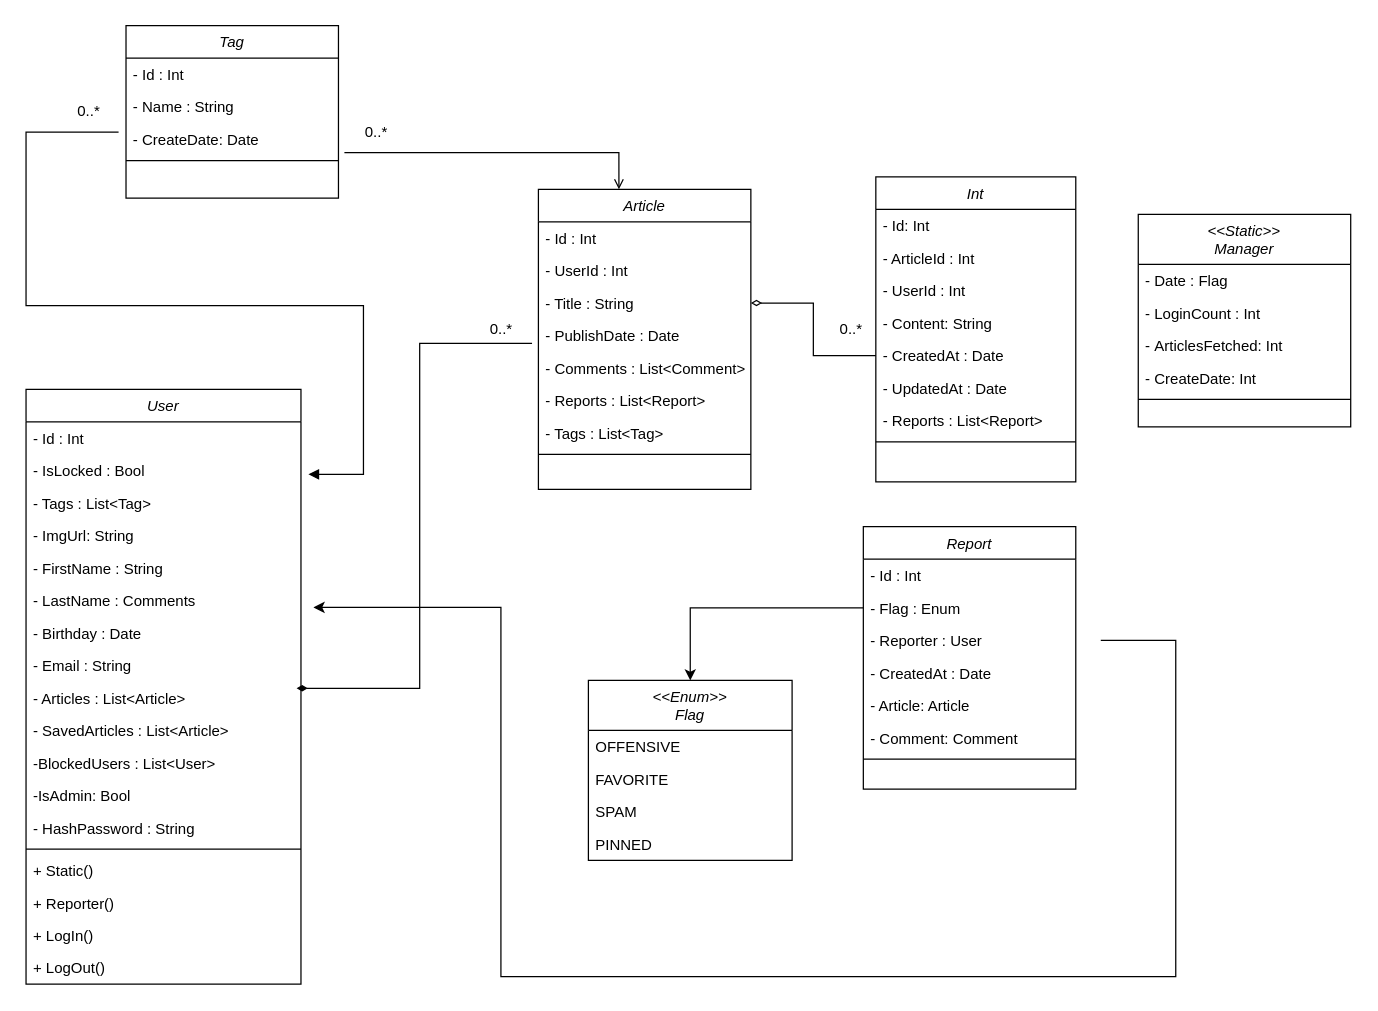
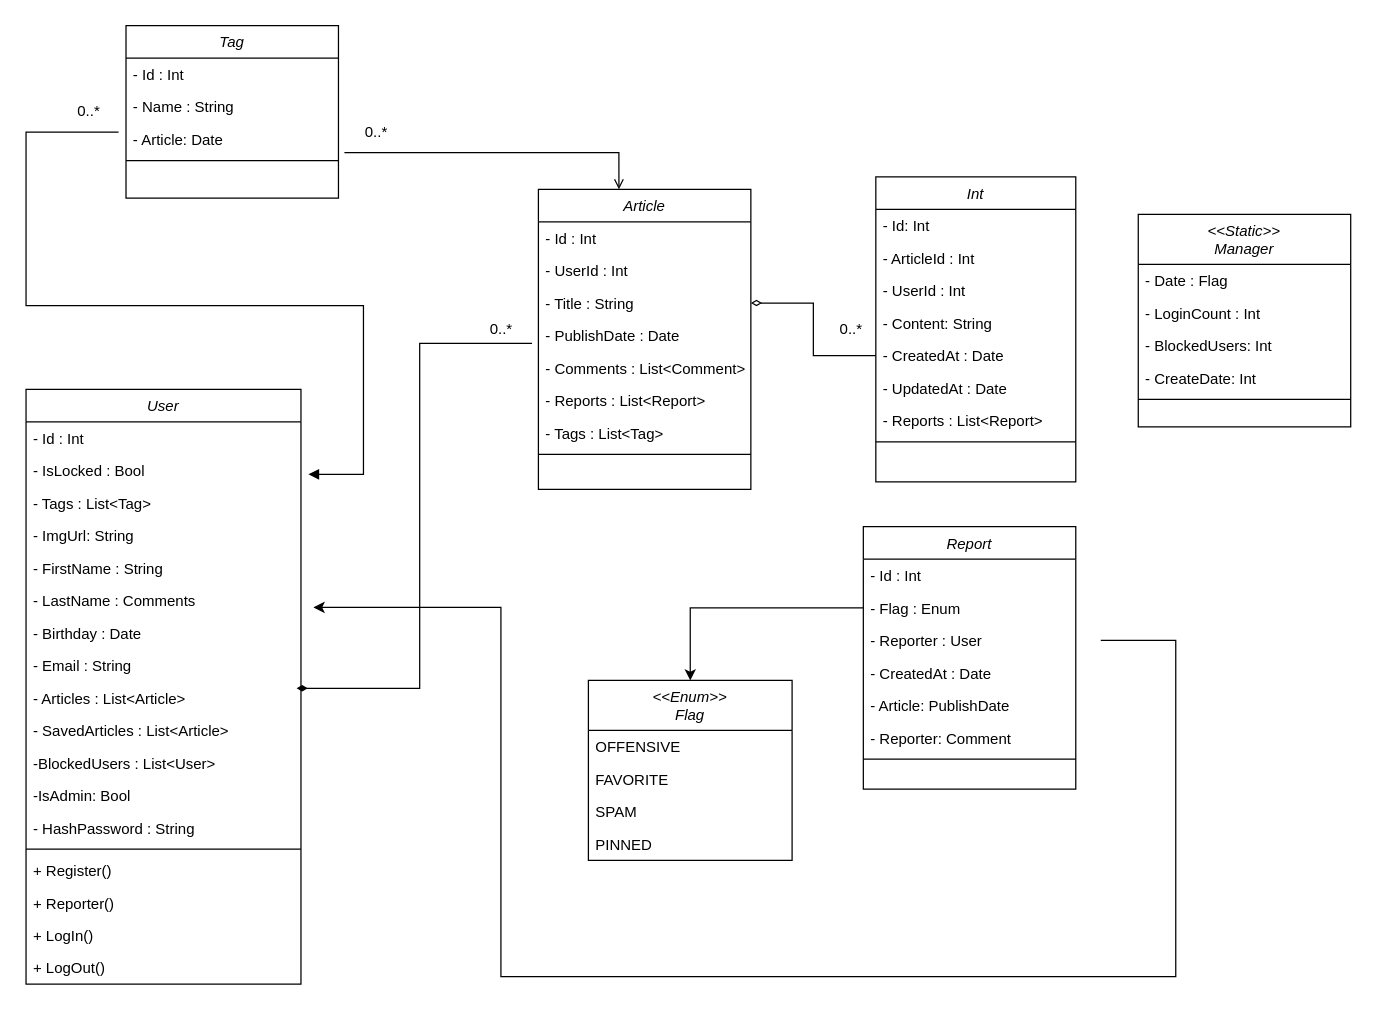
(202, 140) -> (186, 140)
(1230, 346) -> (1219, 346)
(932, 706) -> (949, 706)
(940, 739) -> (944, 739)
(71, 871) -> (79, 871)
